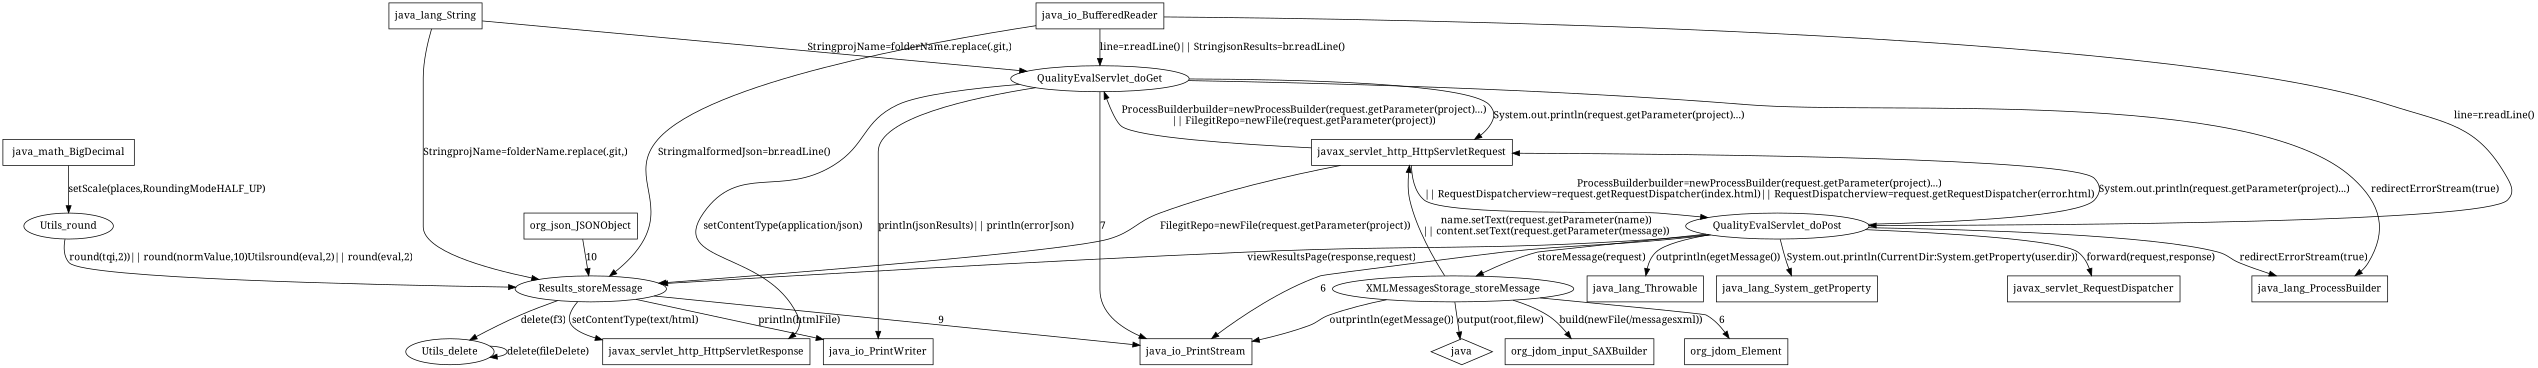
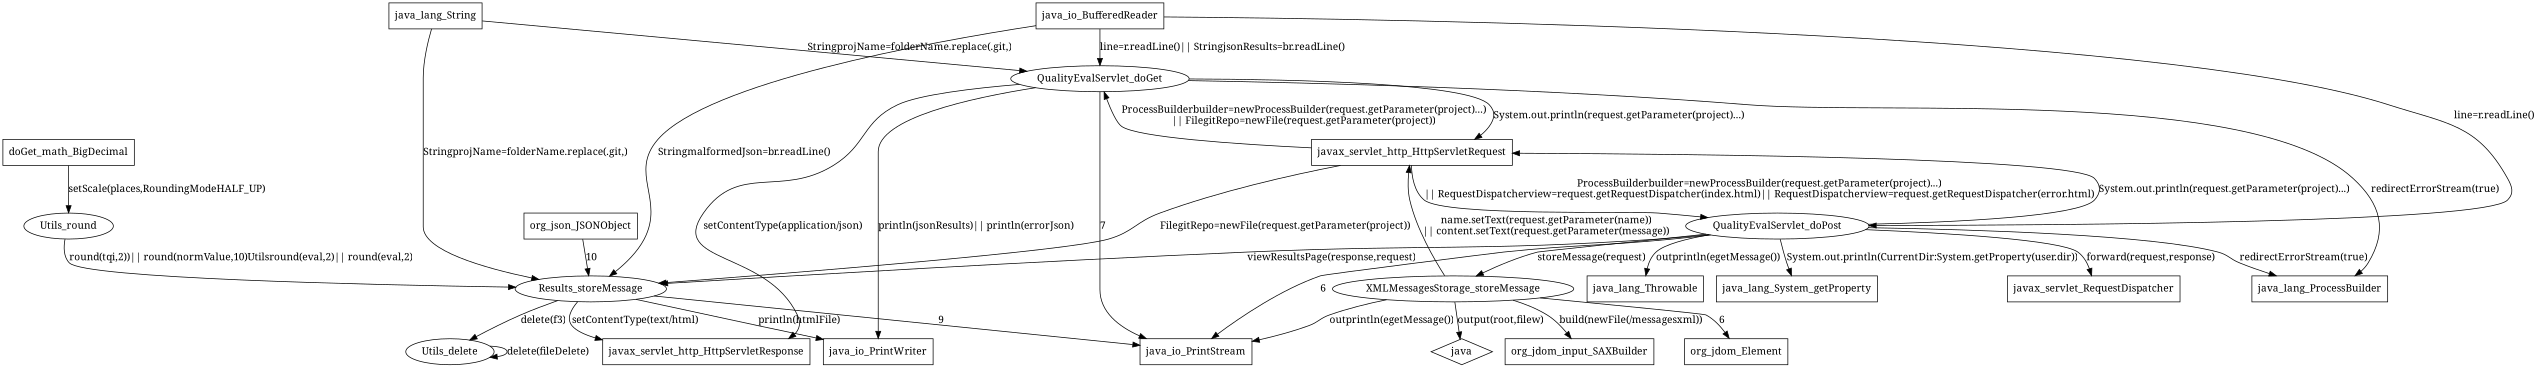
(69, 152) -> (69, 152)
